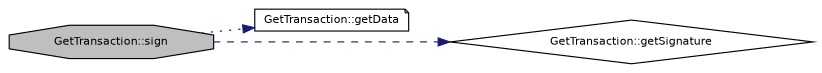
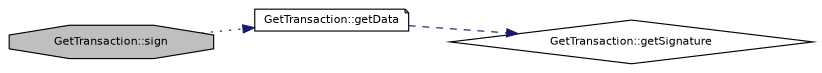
(326, 42) -> (458, 29)
